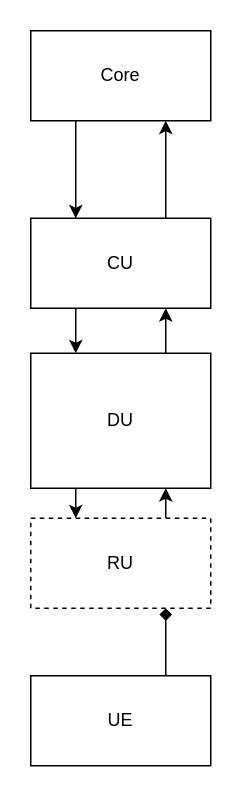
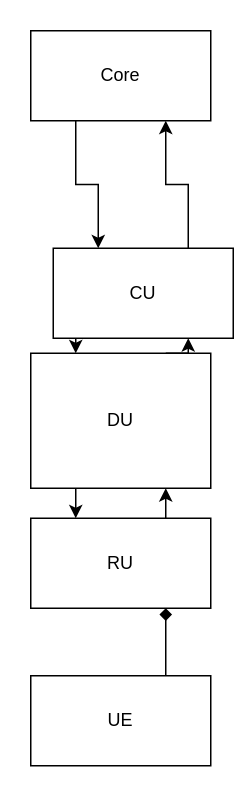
(121, 263) -> (143, 293)
(121, 563) -> (121, 563)
